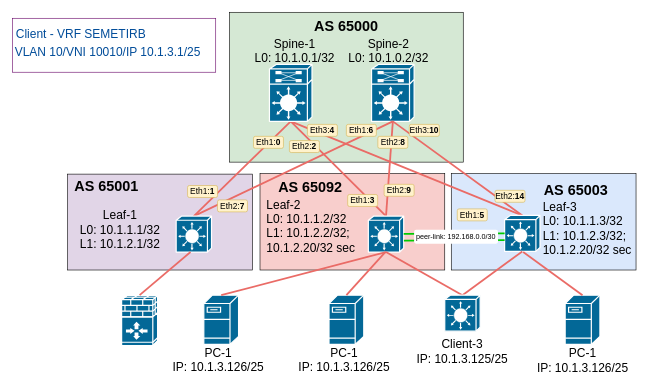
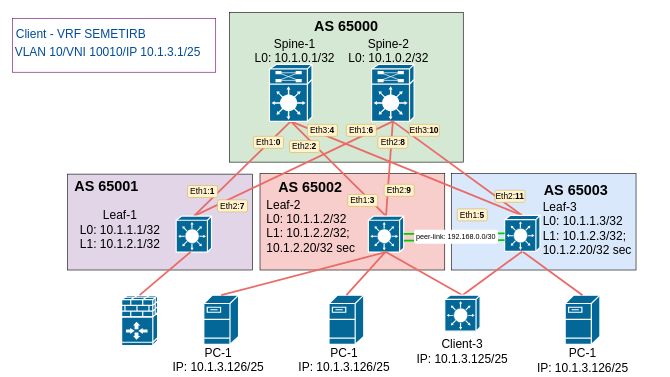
(311, 188) -> (311, 188)
(510, 197) -> (510, 197)
